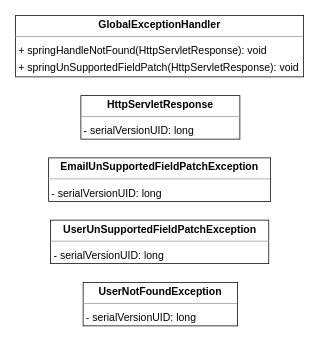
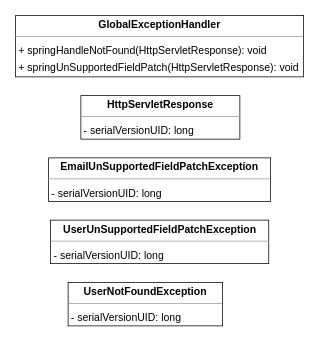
(160, 304) -> (145, 304)
